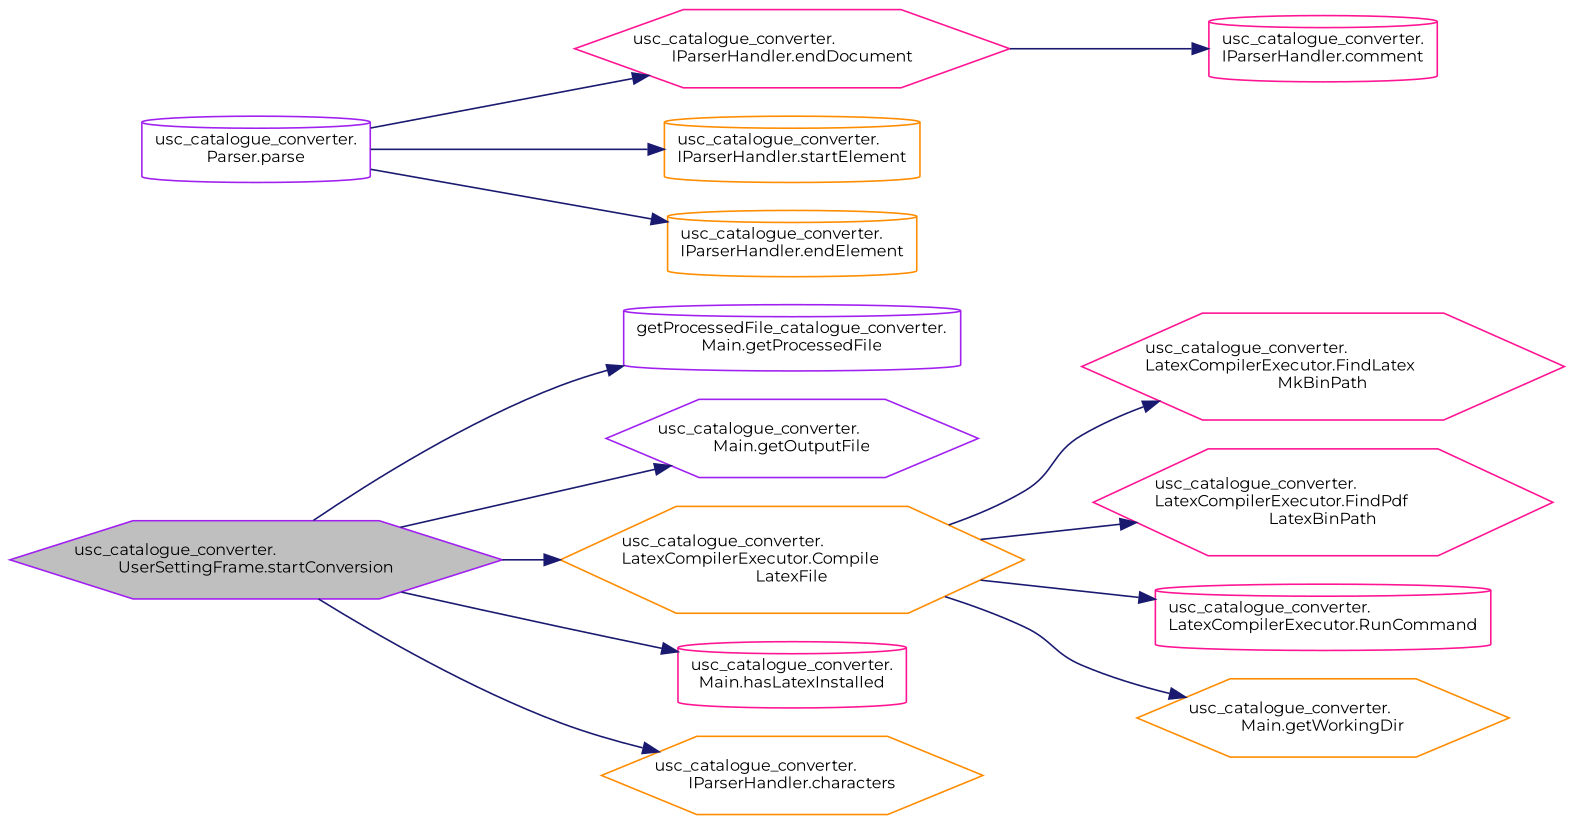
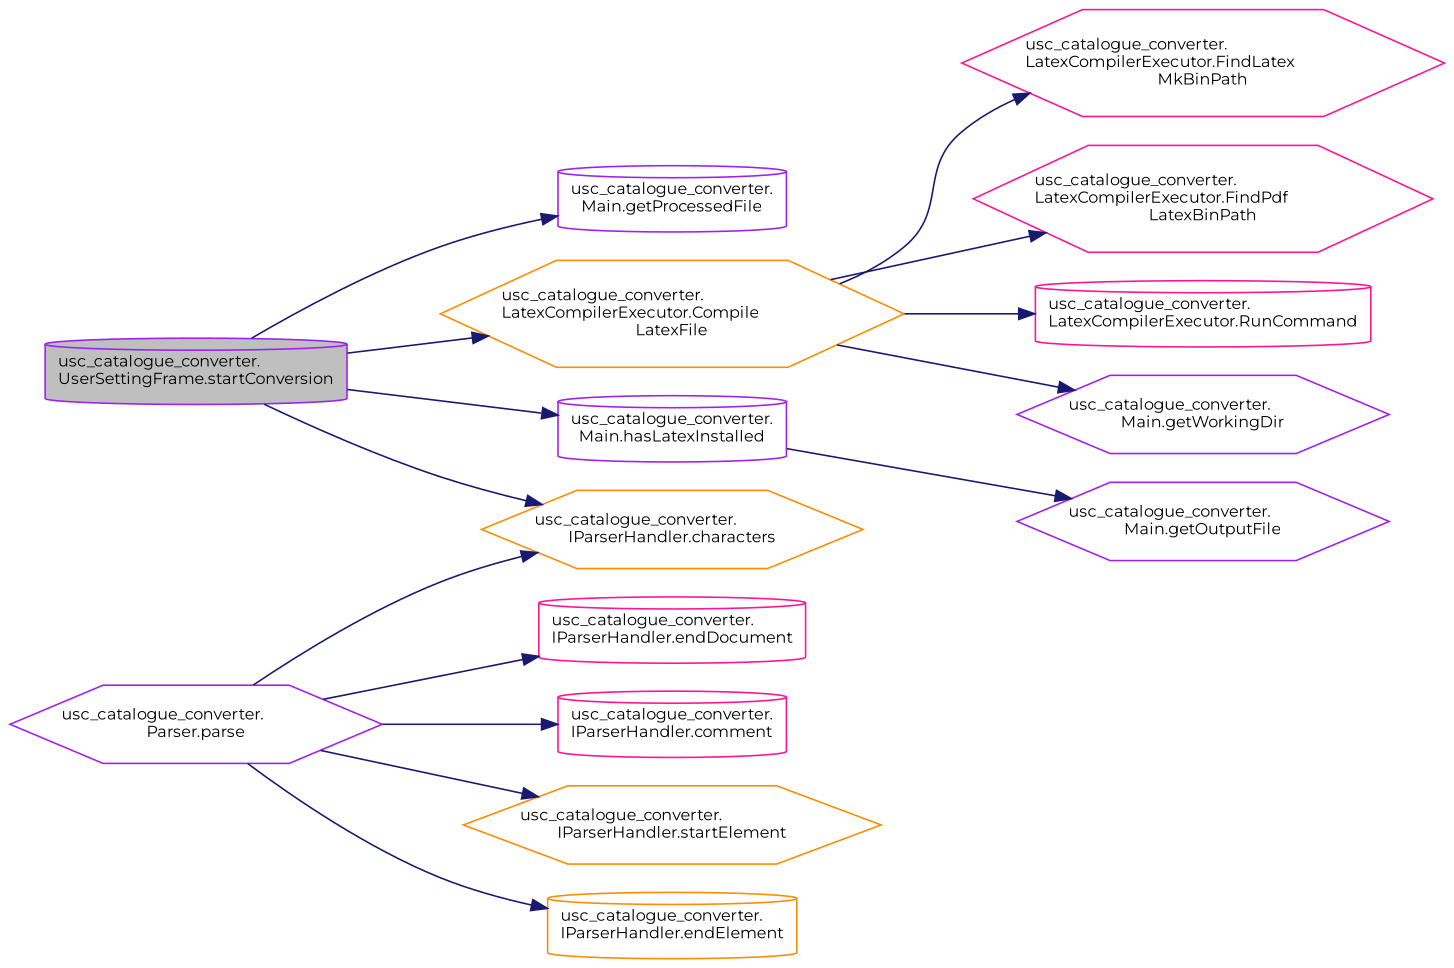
(792, 49) -> (672, 630)
(1101, 49) -> (462, 724)
(256, 149) -> (196, 724)
(792, 149) -> (672, 825)
(792, 338) -> (672, 199)
(528, 498) -> (921, 472)
(256, 560) -> (196, 371)
none -> (382, 609)
(792, 675) -> (672, 429)
(1323, 718) -> (1203, 414)
